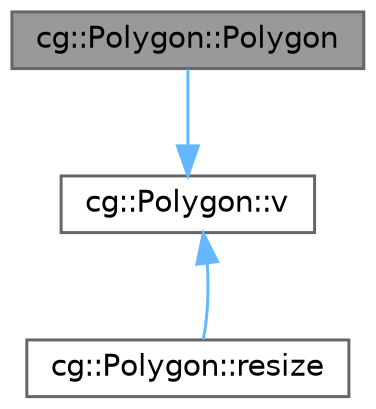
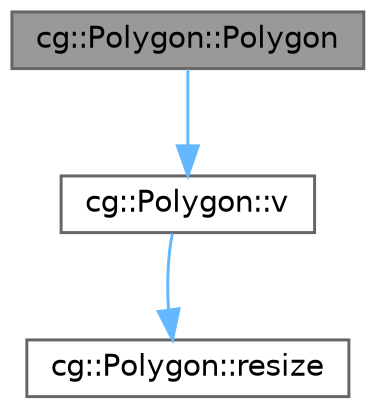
(208, 302) -> (168, 271)
